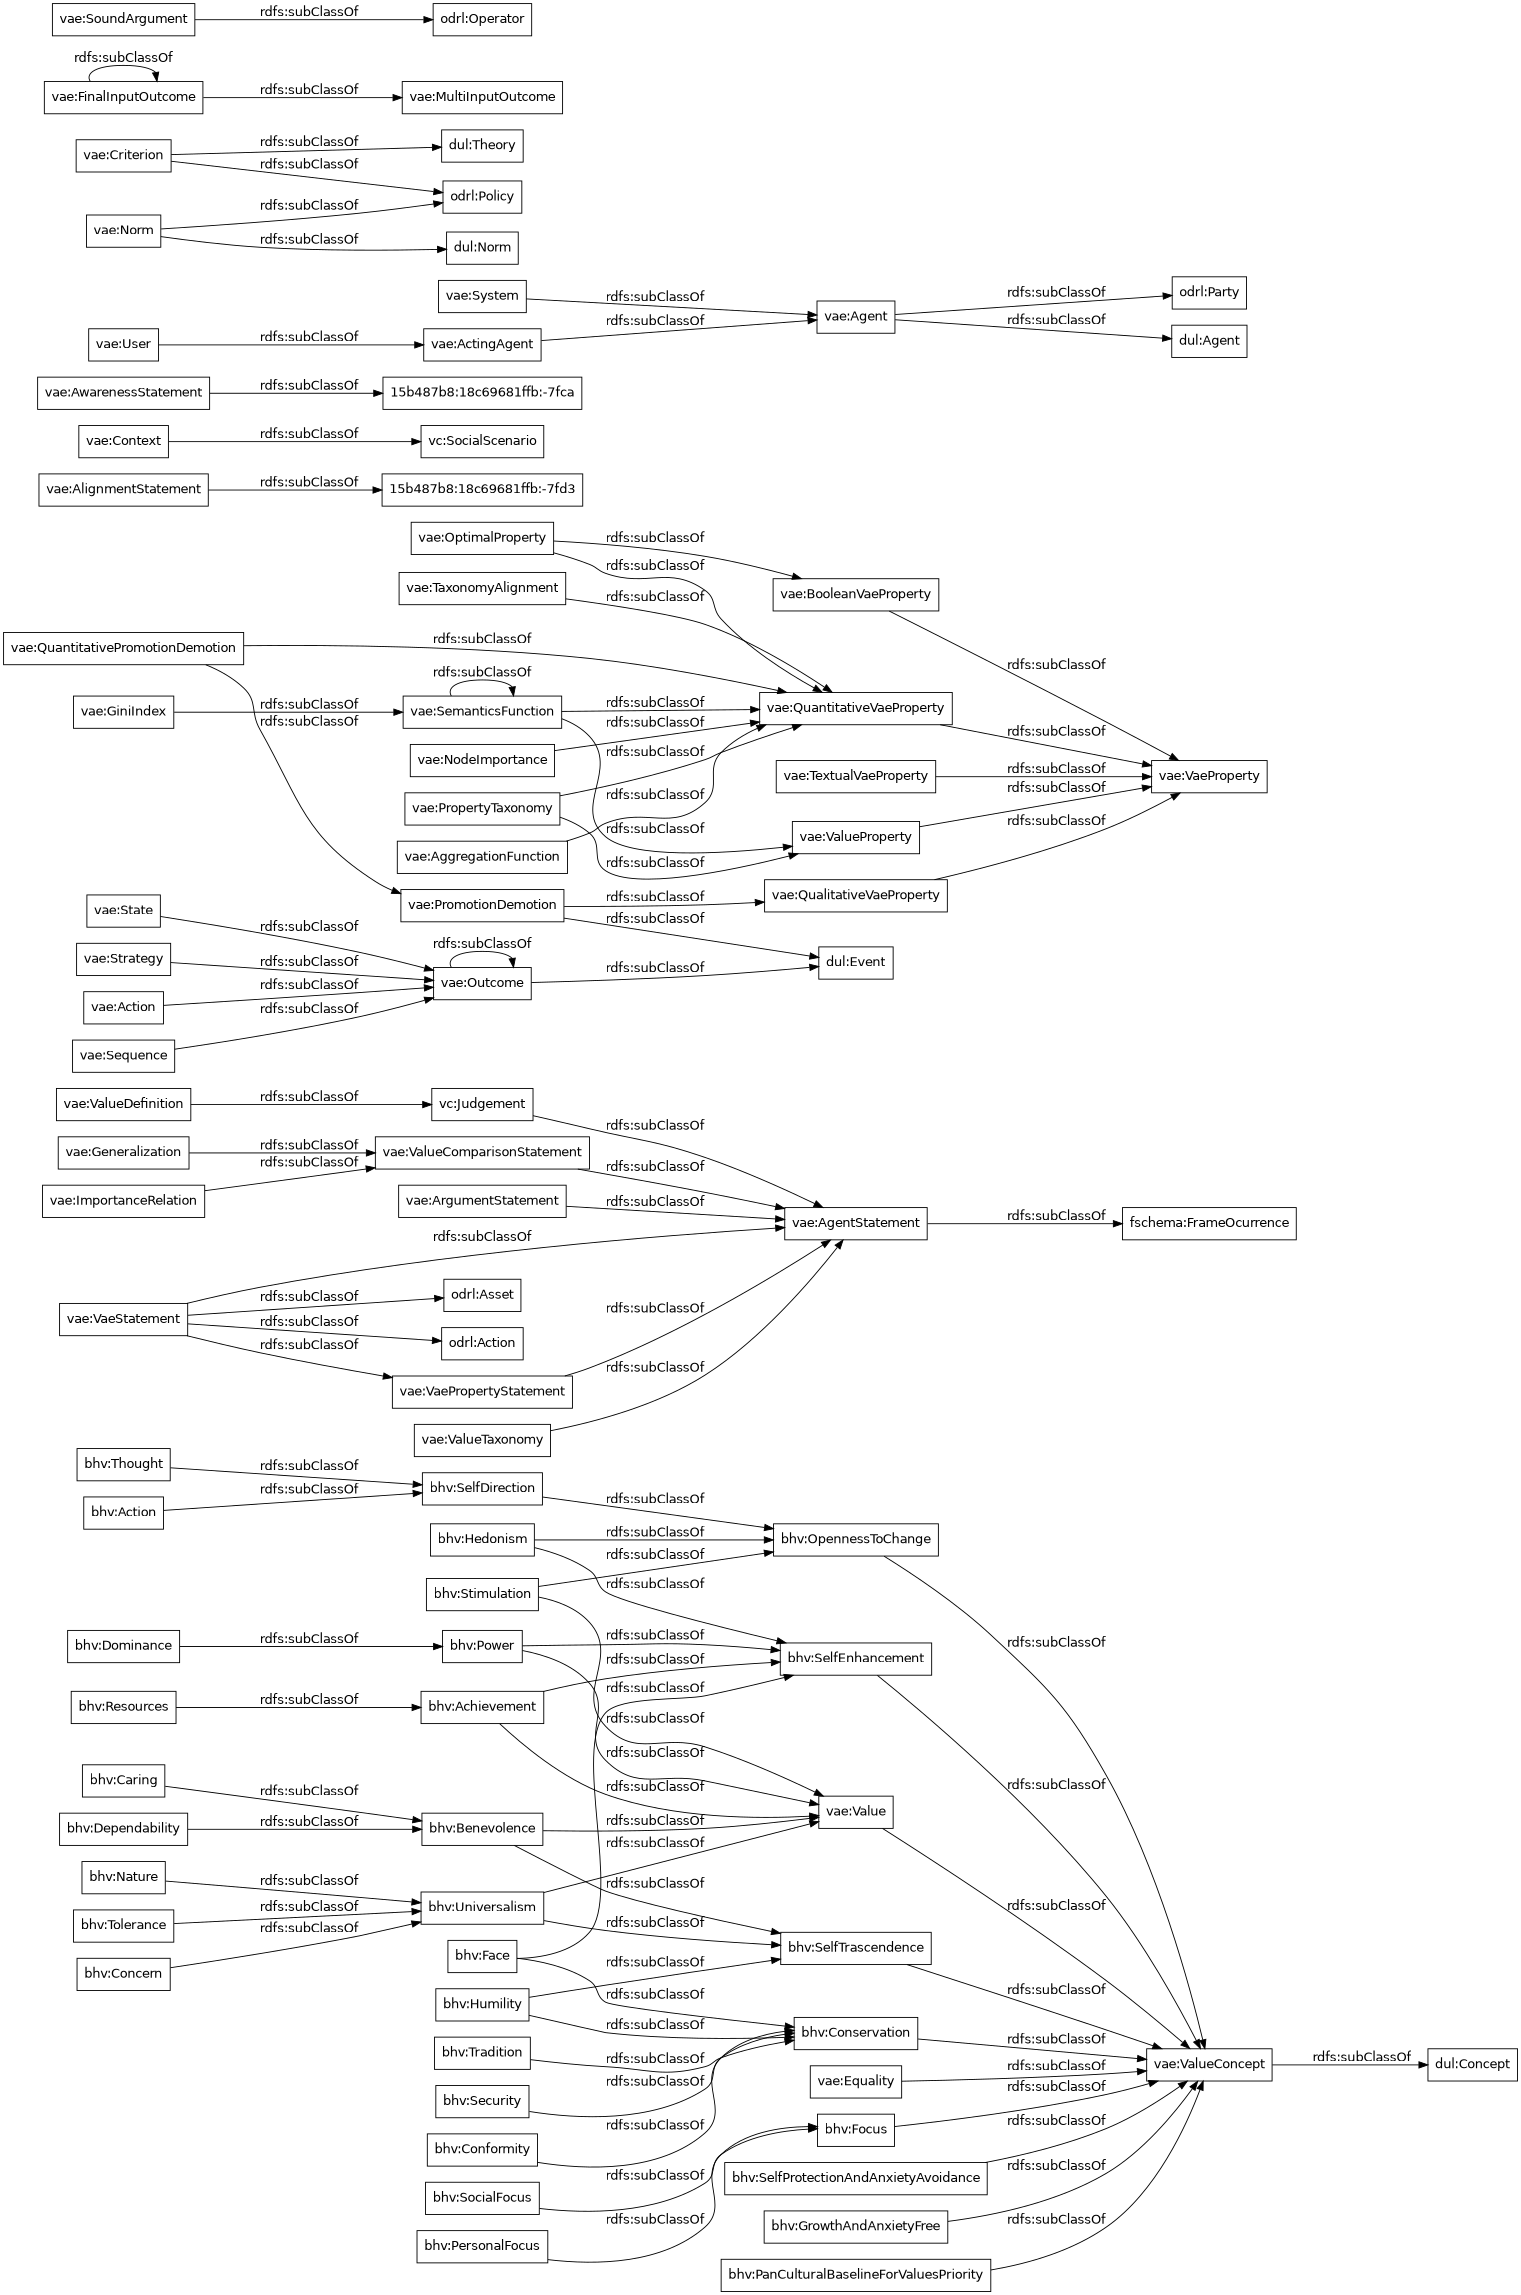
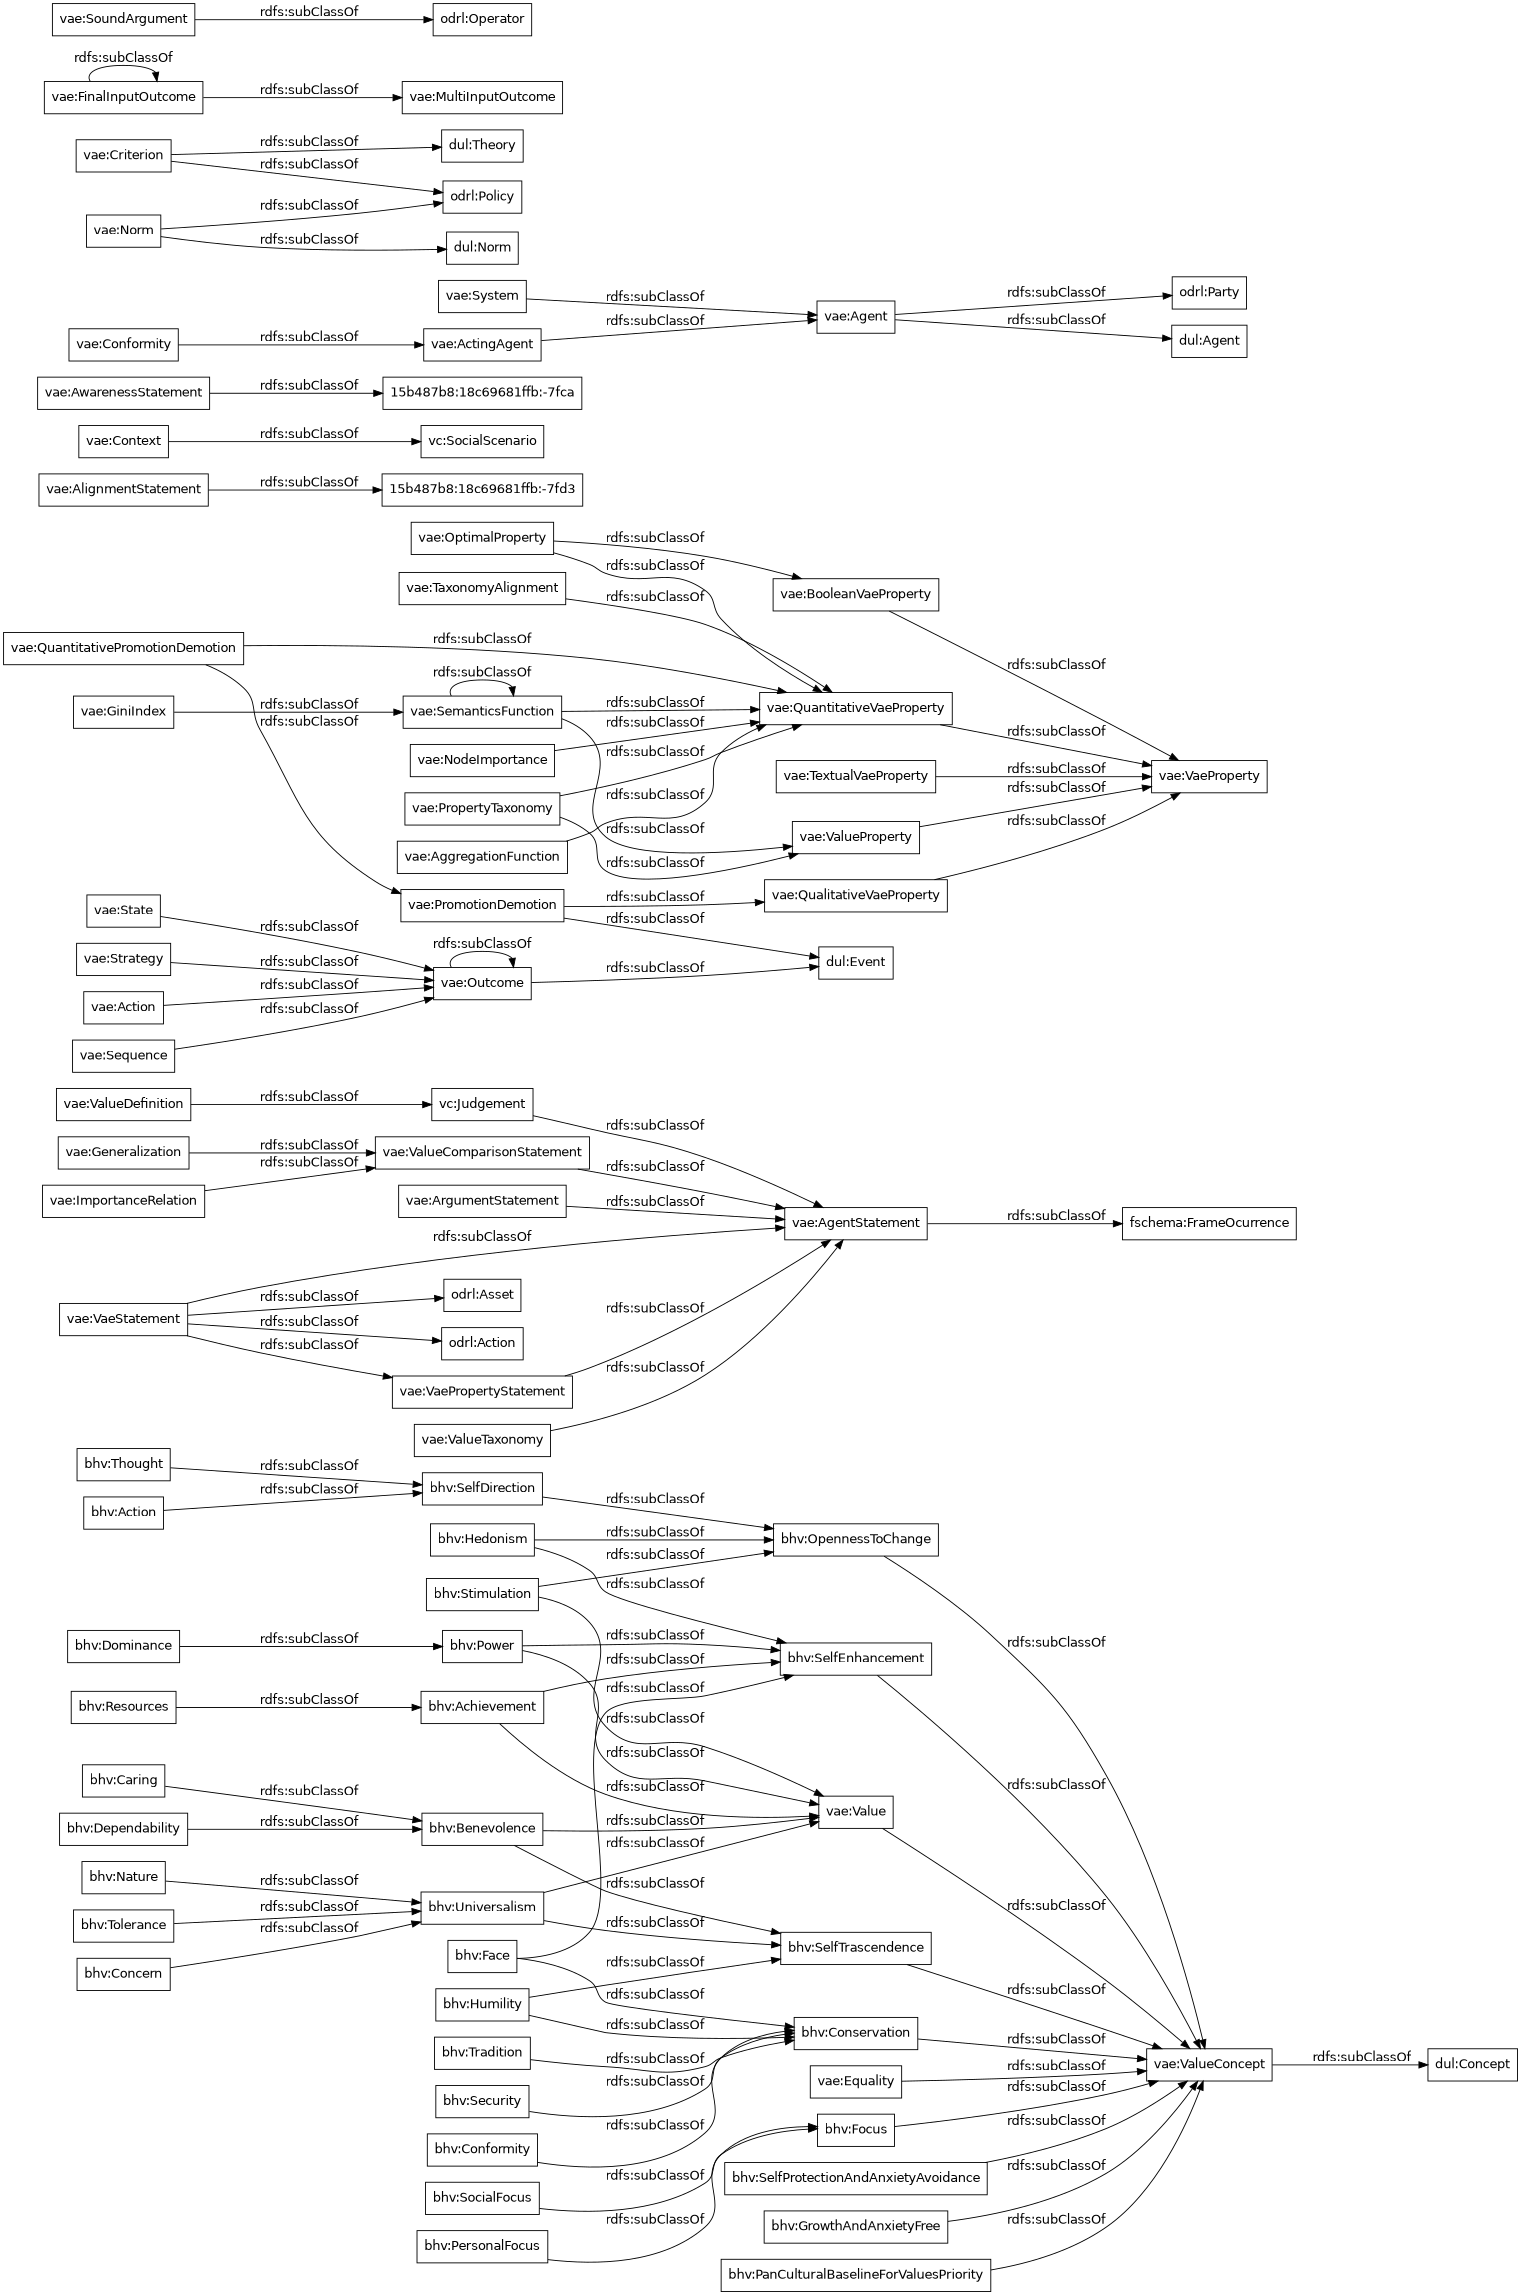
(124, 345) -> (124, 345)
